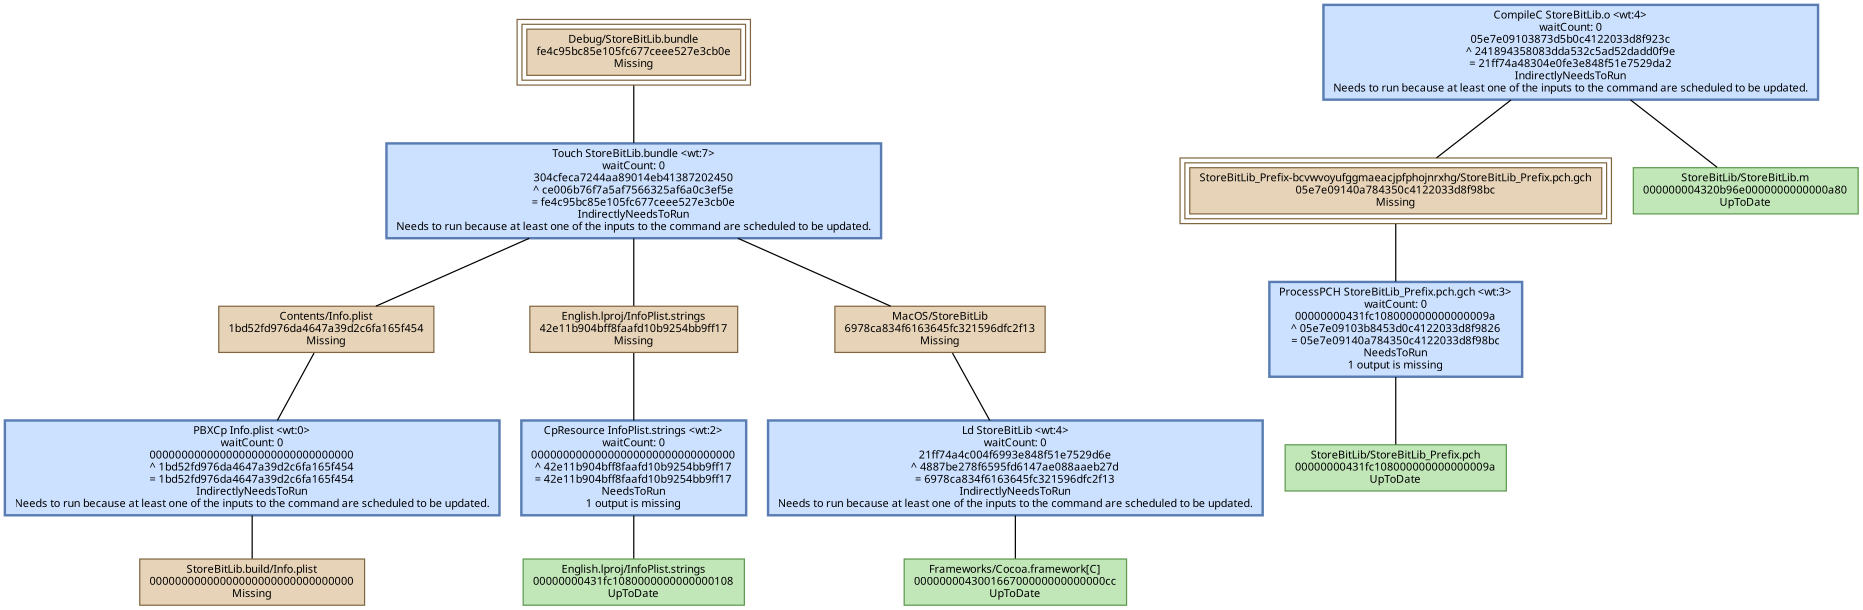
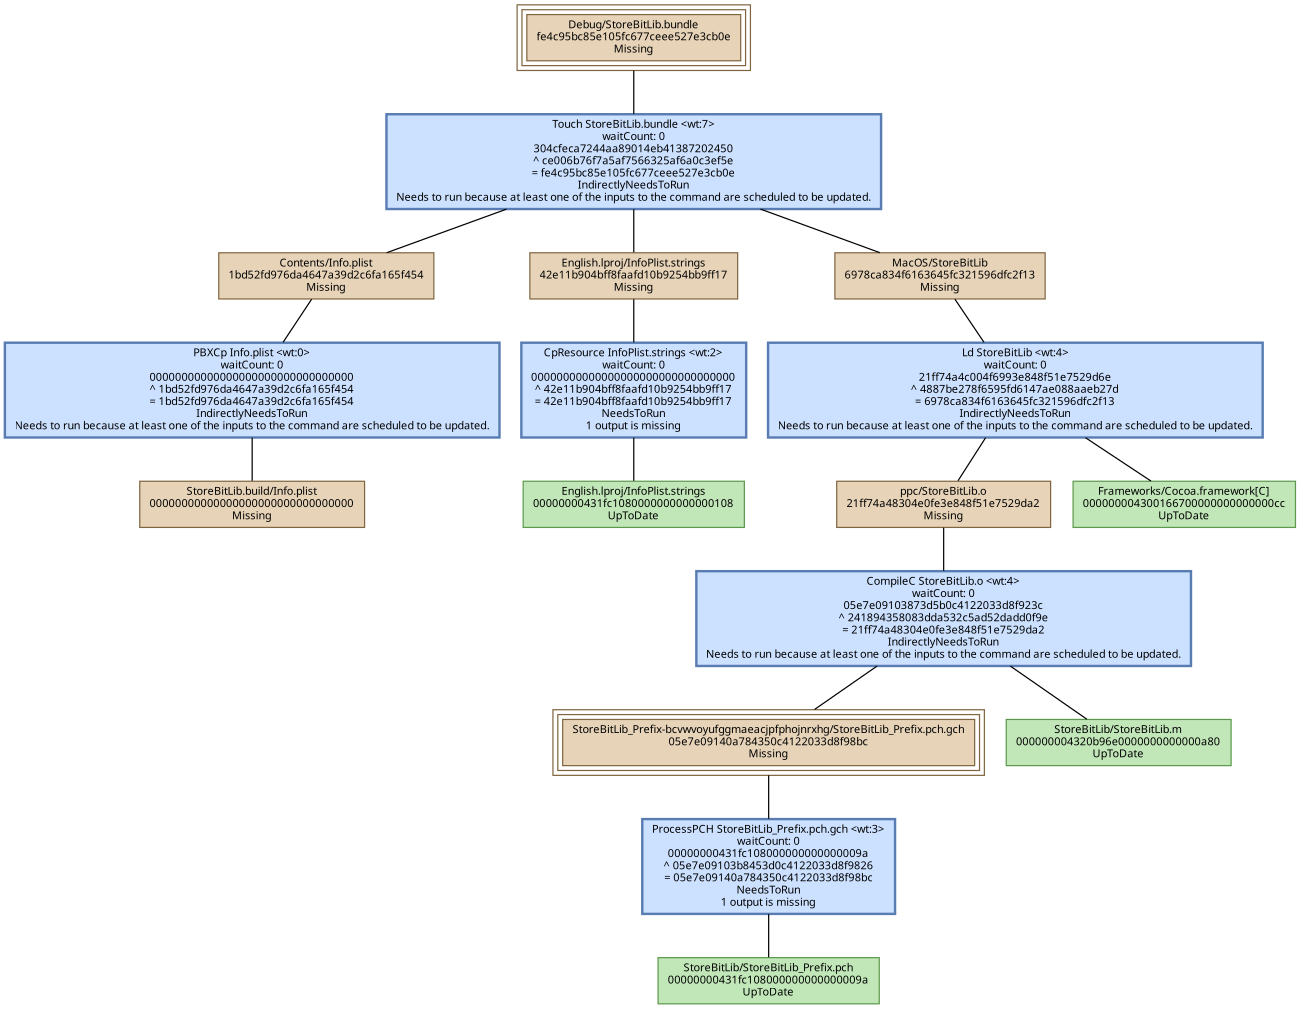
none -> (944, 504)
